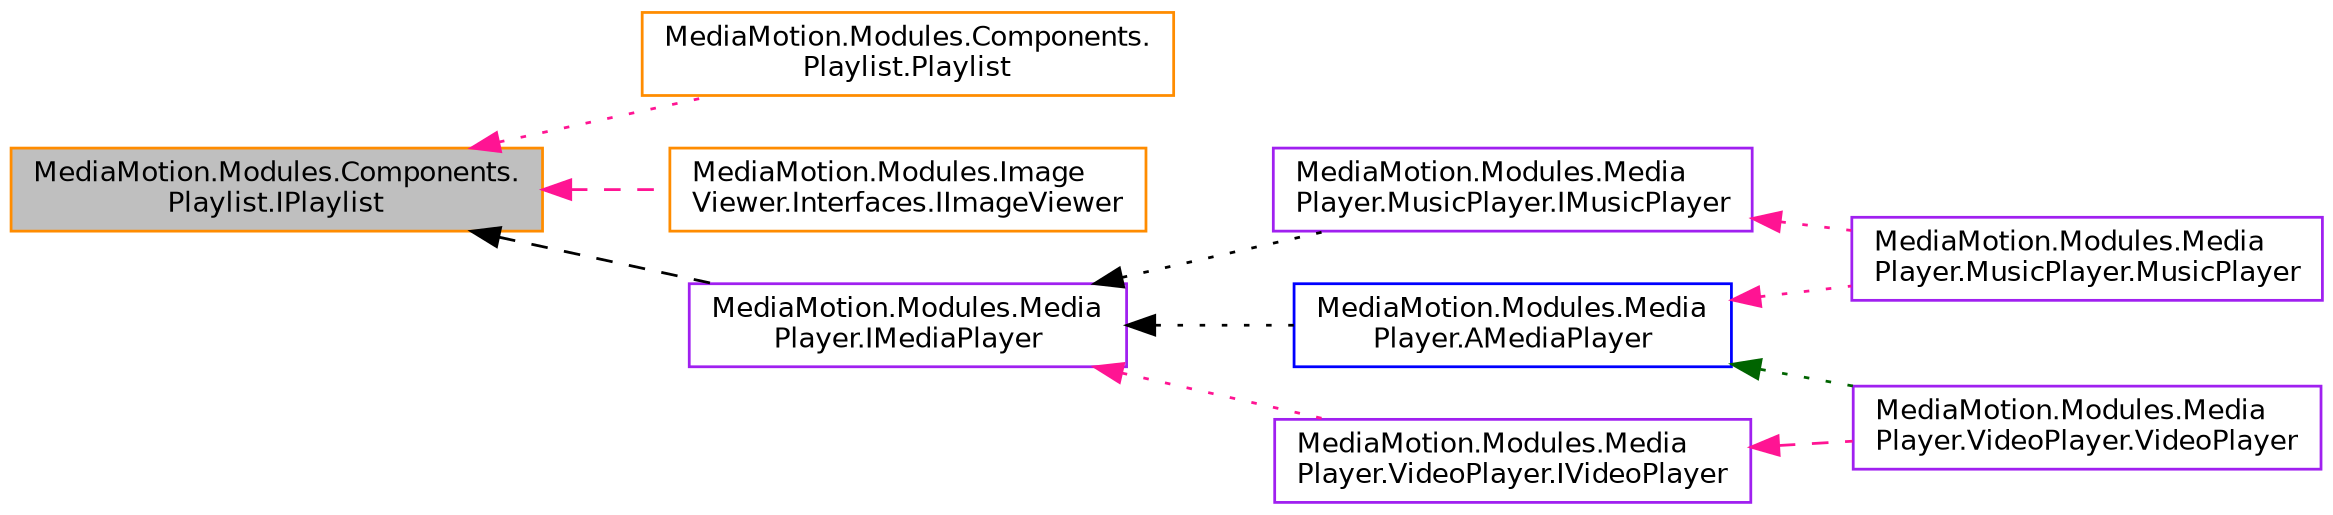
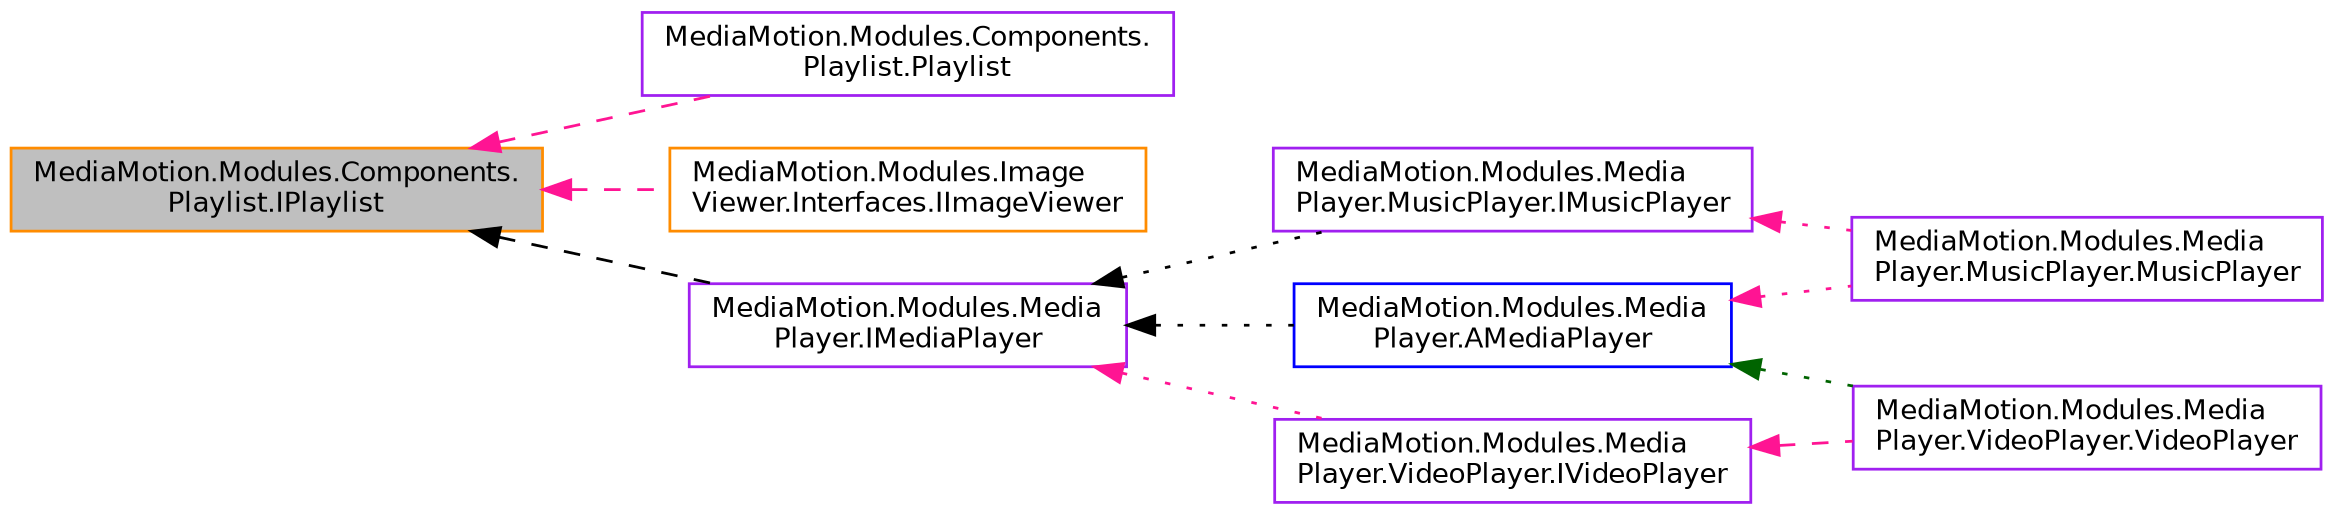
(908, 54) -> (908, 54)
(606, 119) -> (606, 119)
